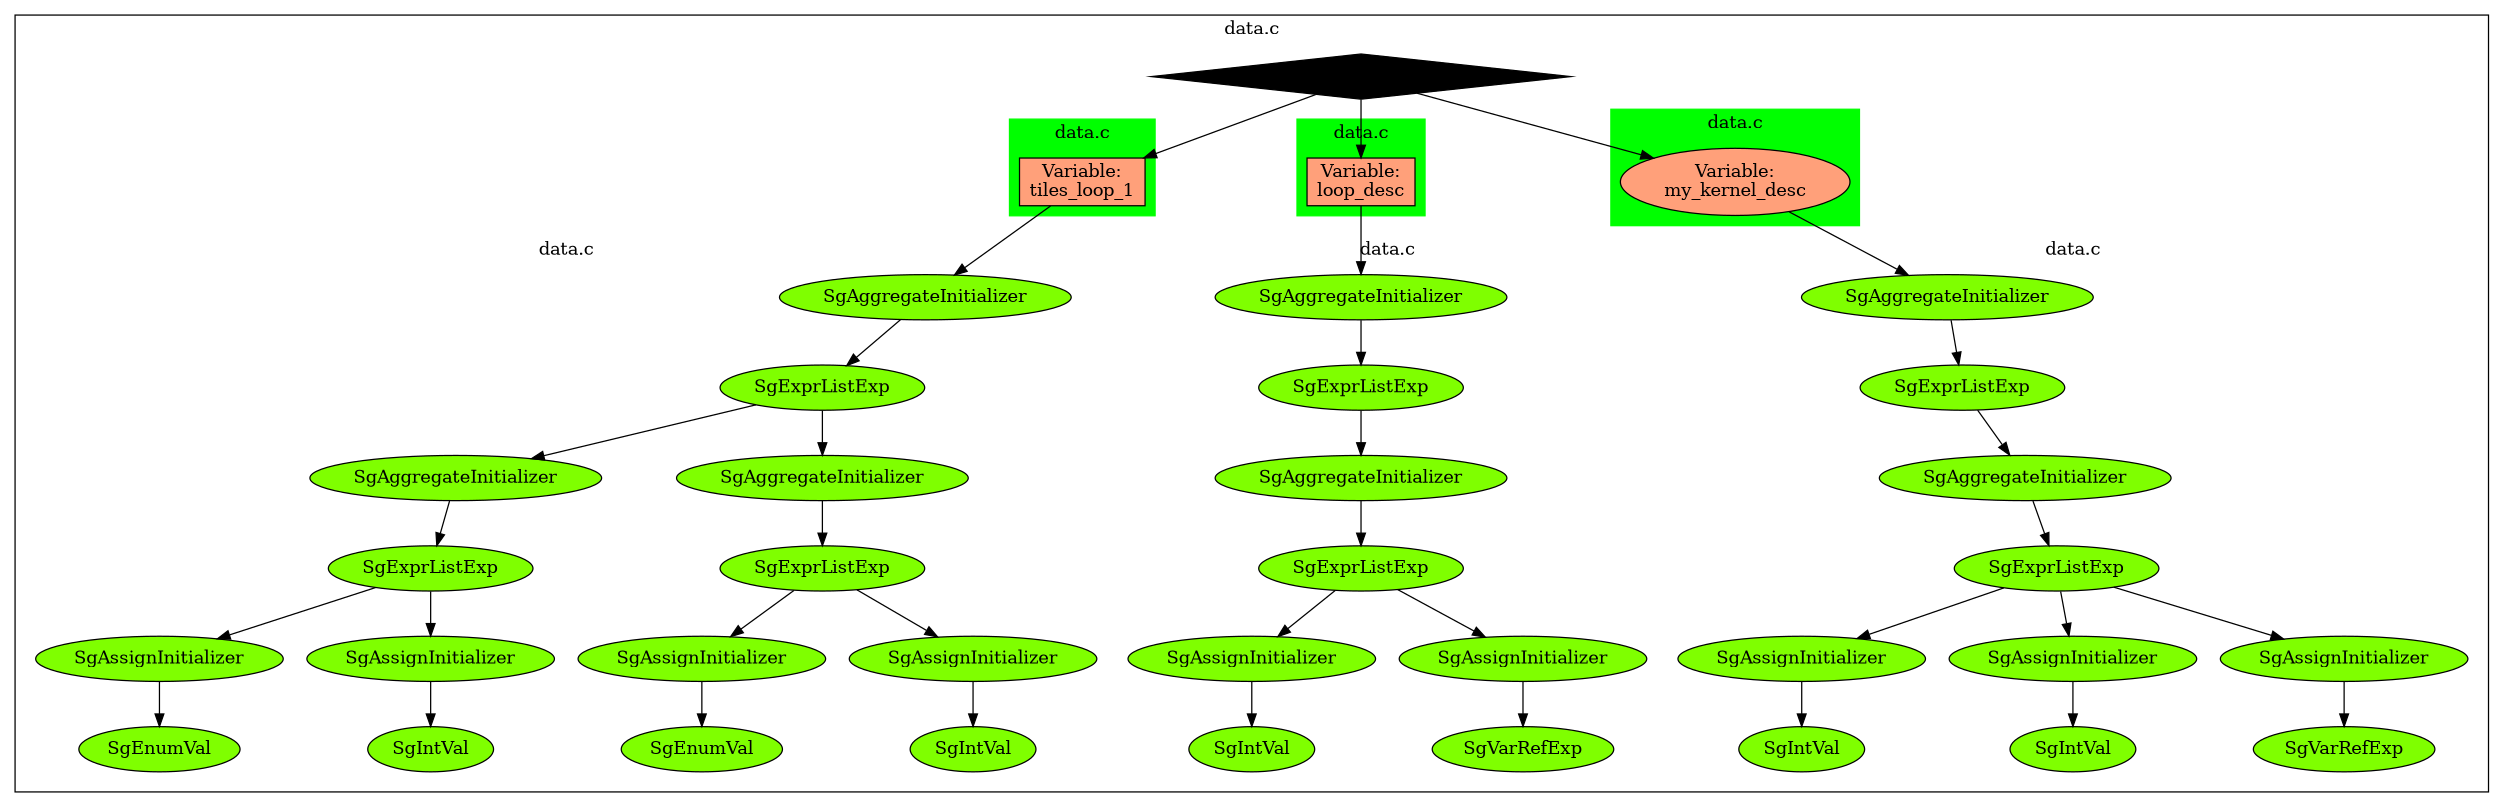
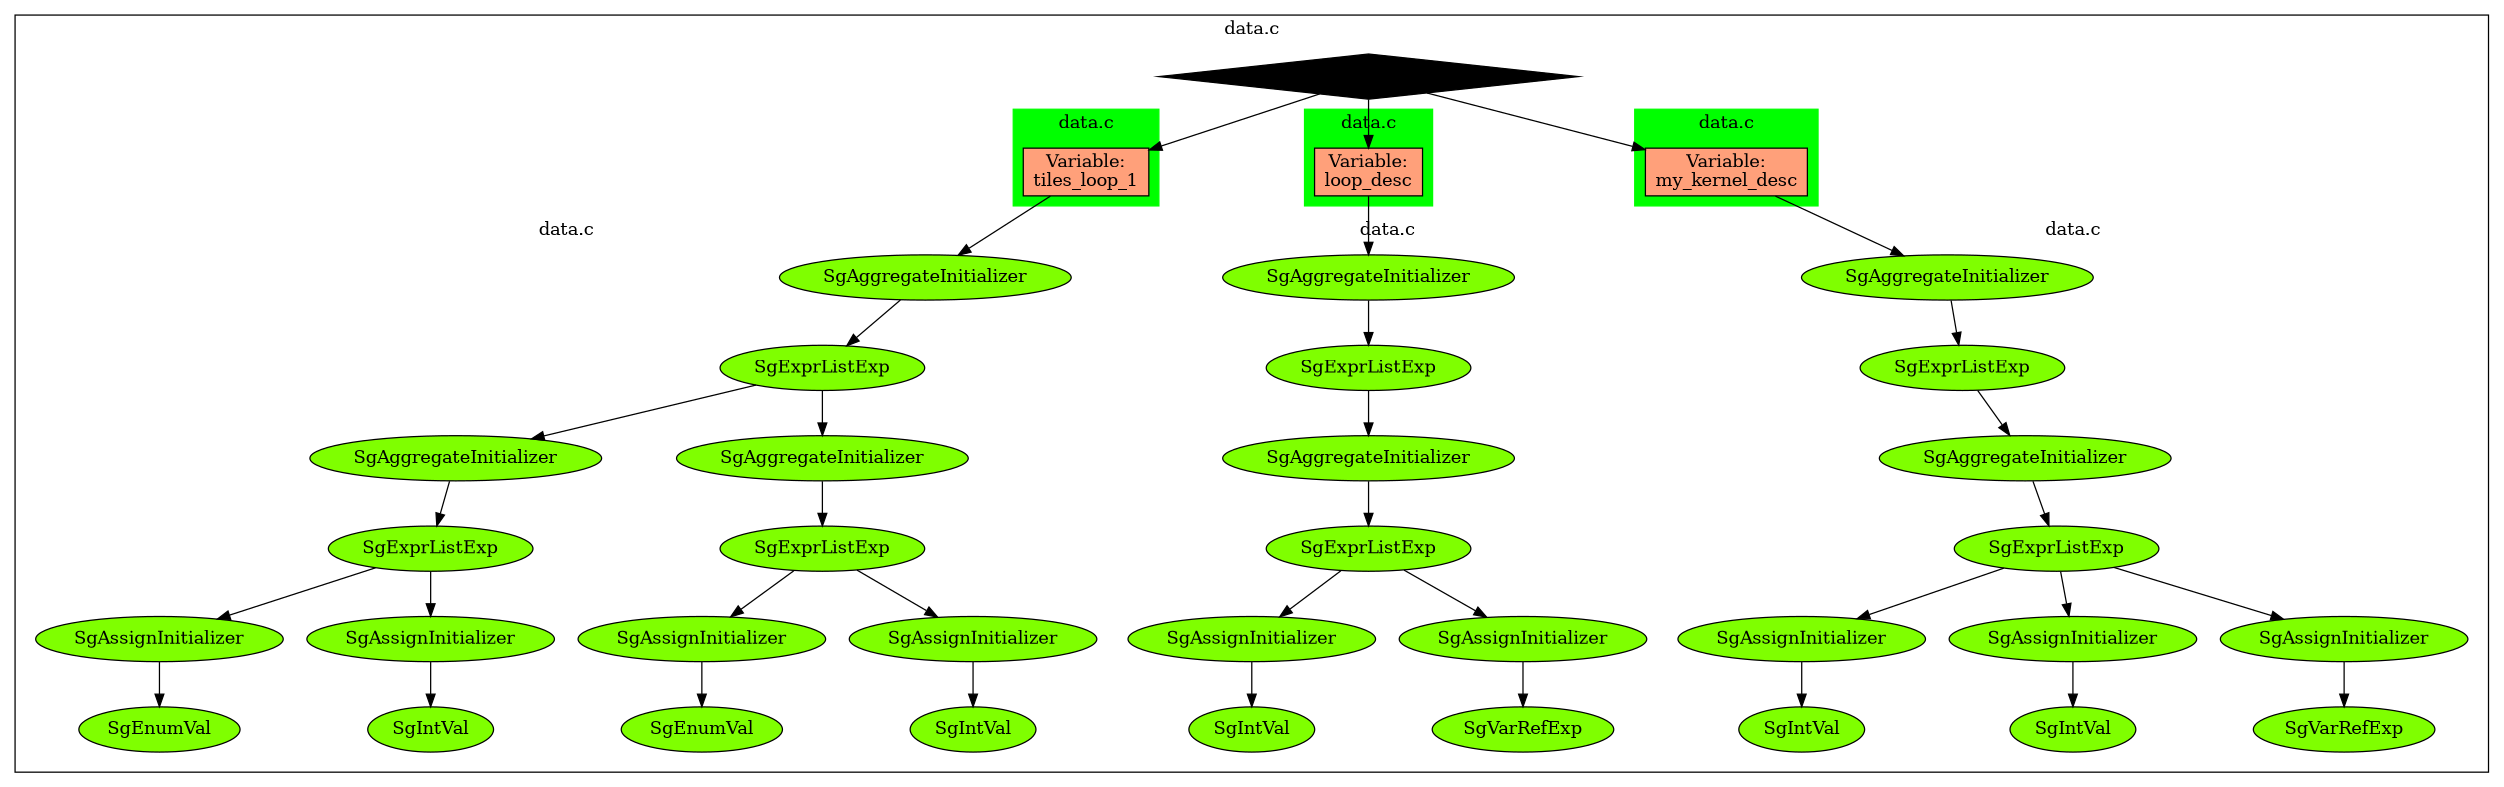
(1735, 182) -> (1726, 172)
